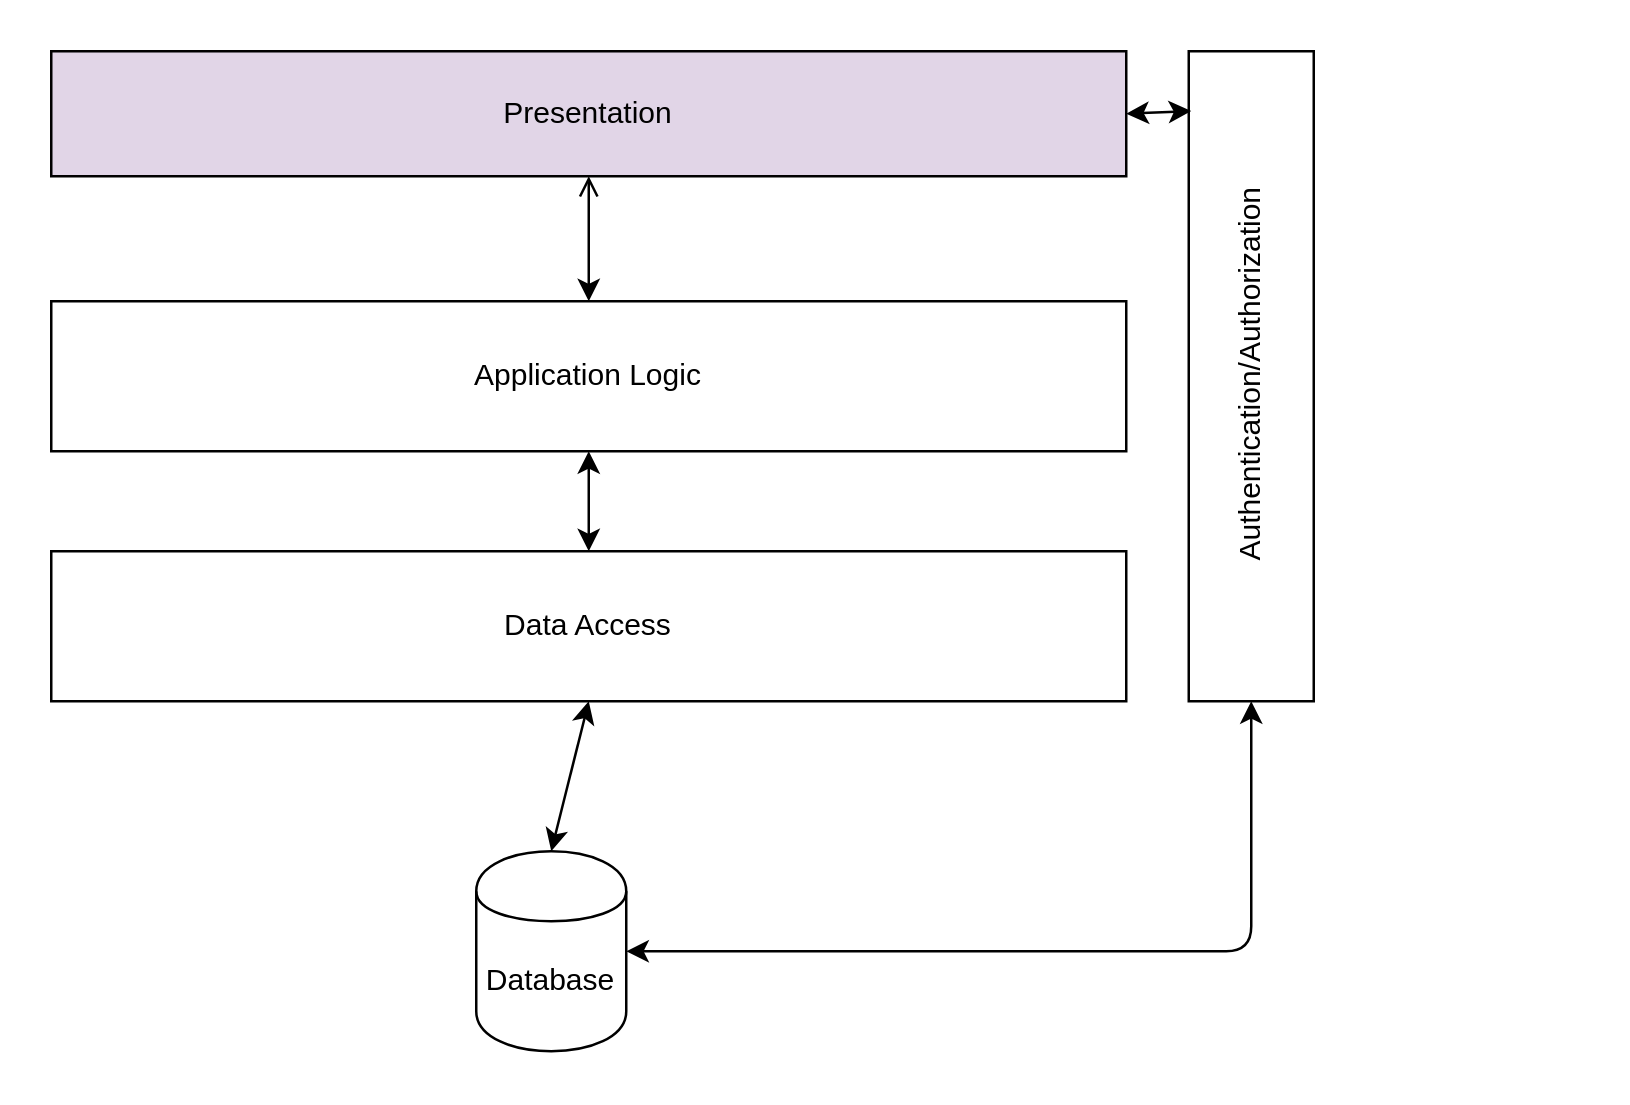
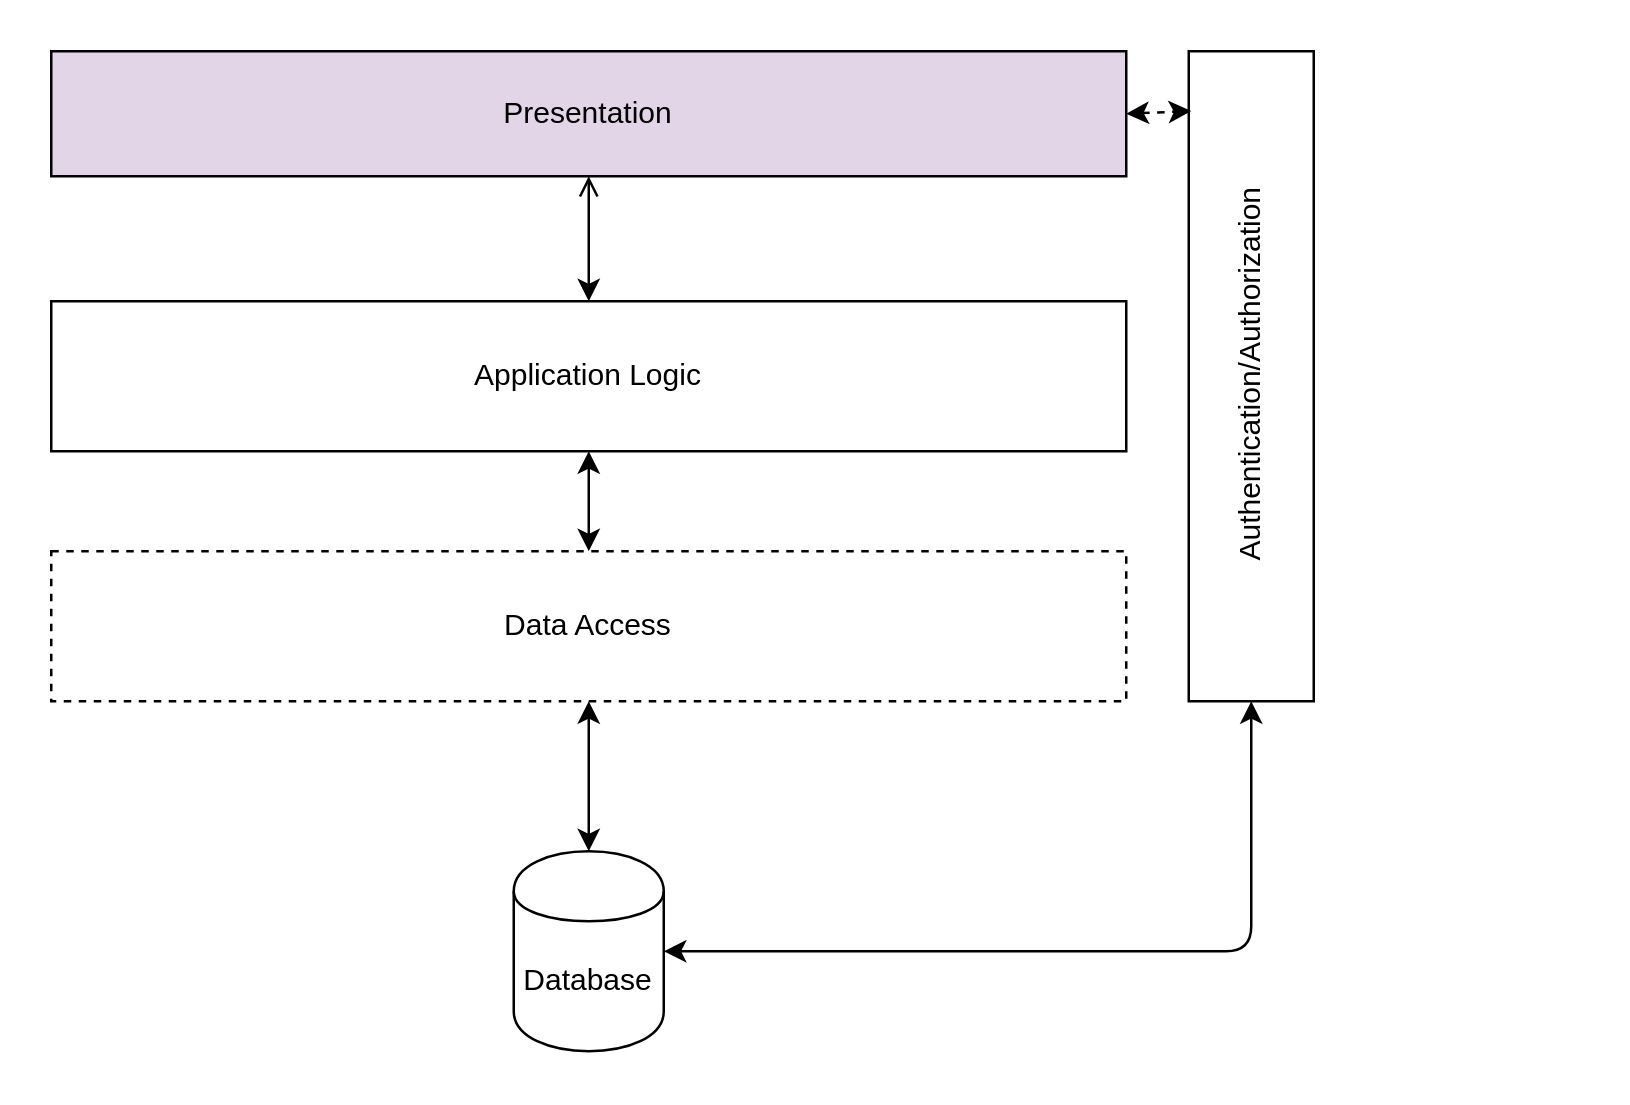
(1158, 112) -> (1158, 112)
(589, 626) -> (589, 626)
(551, 951) -> (589, 951)
